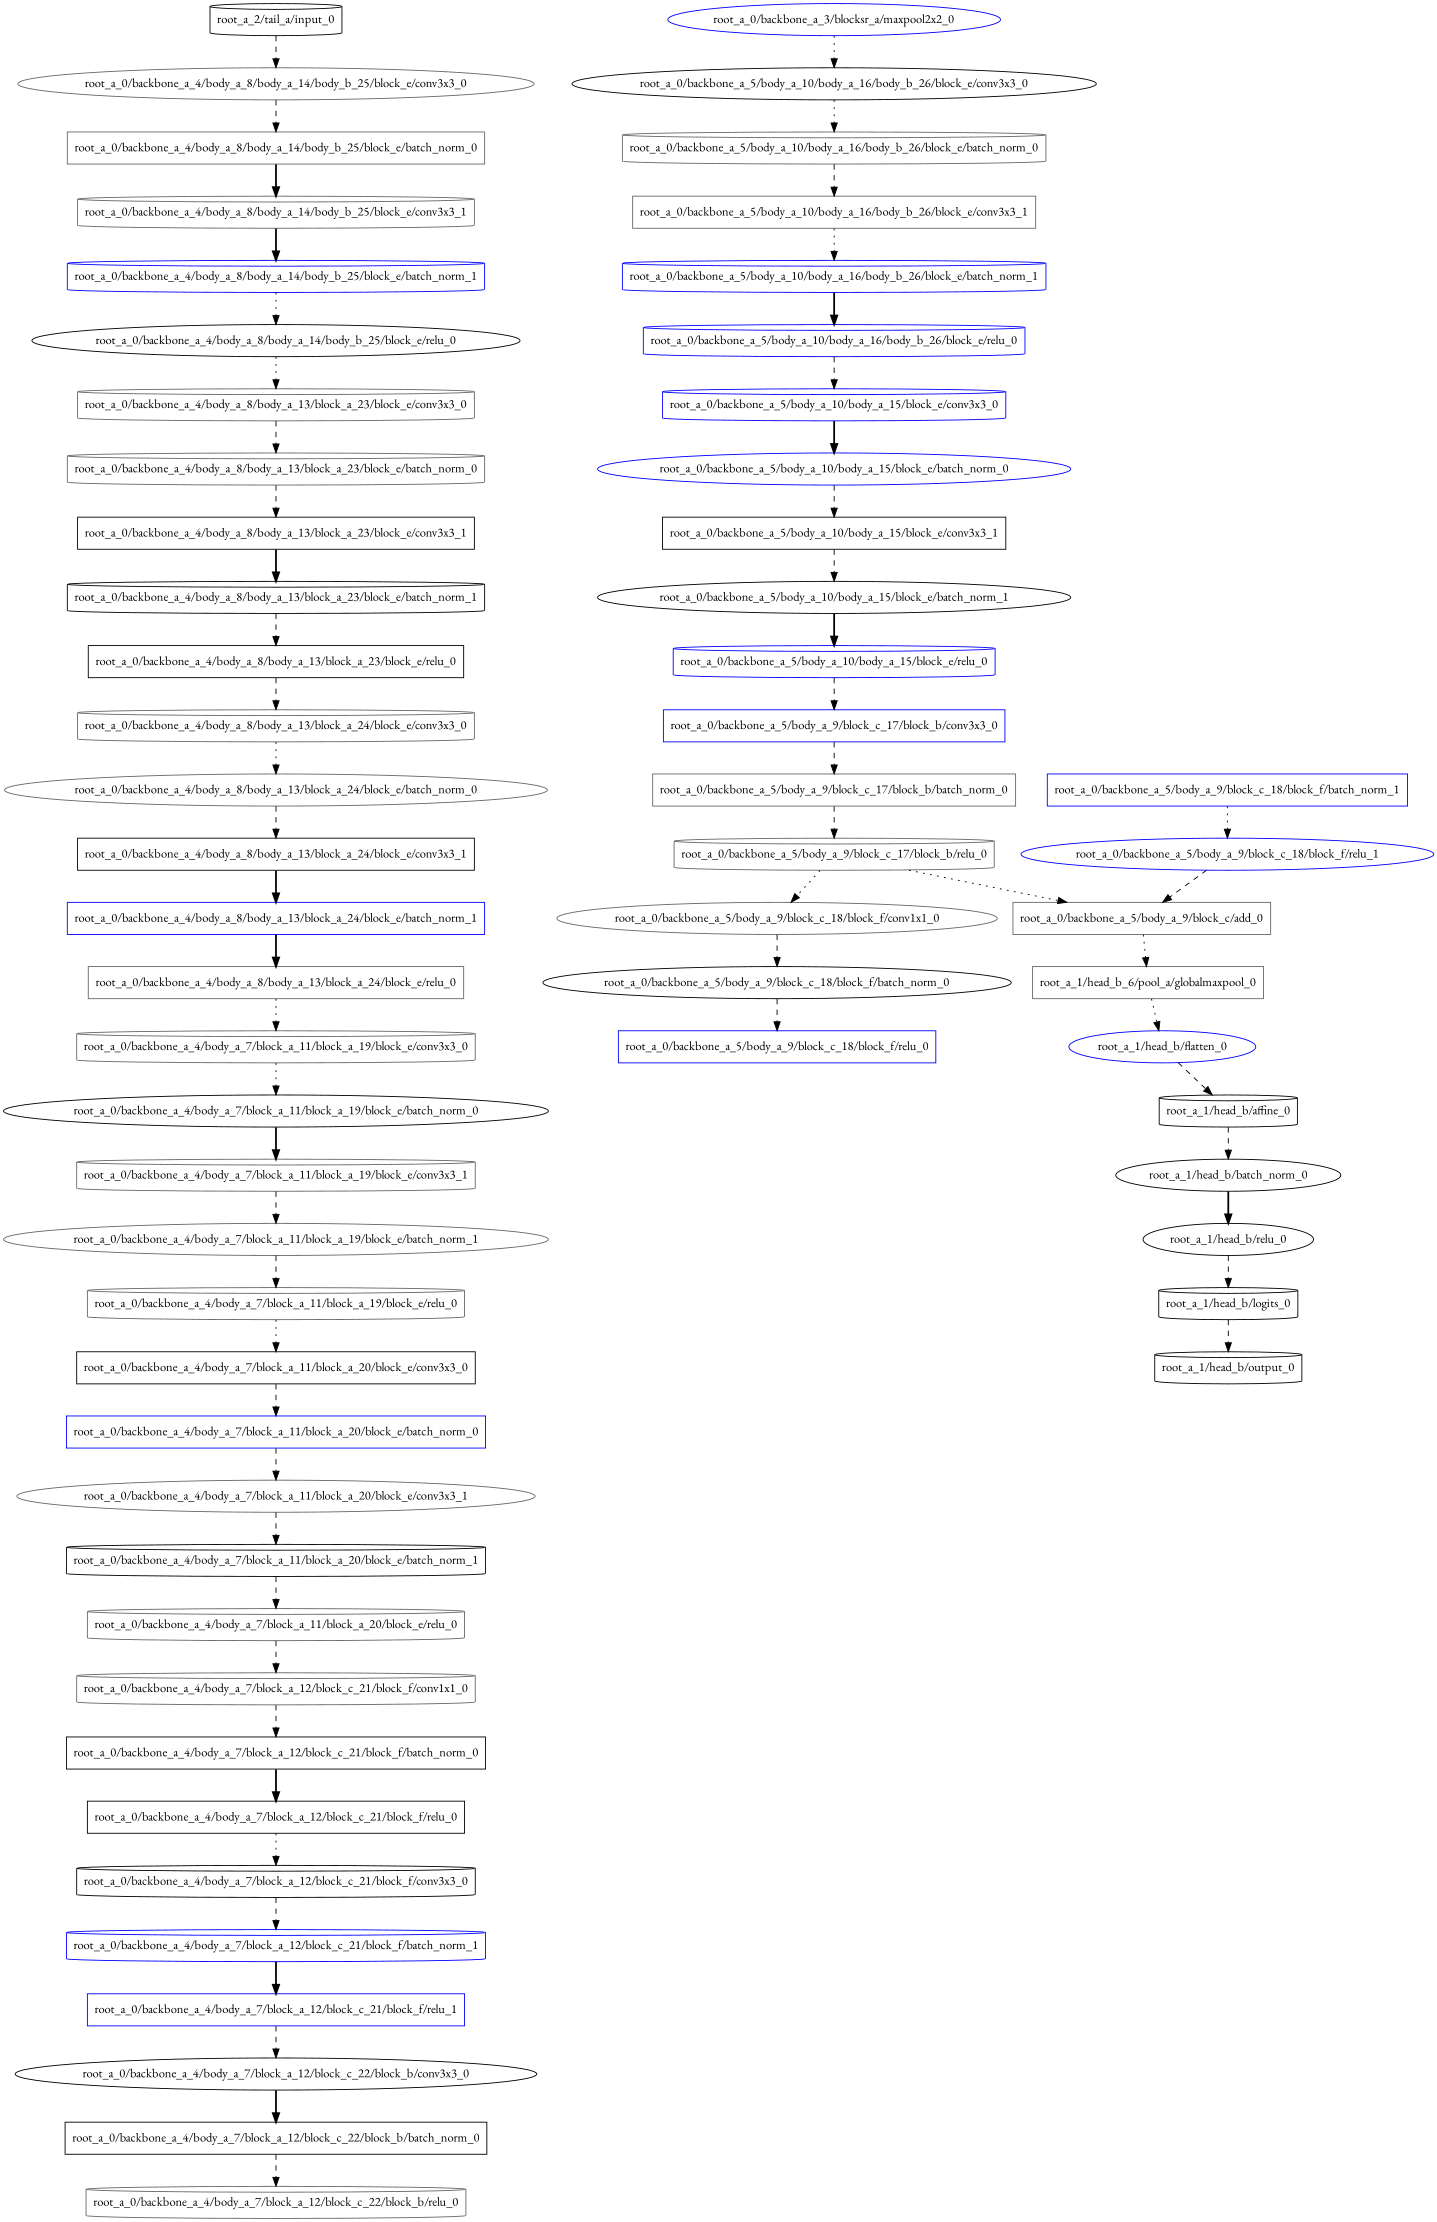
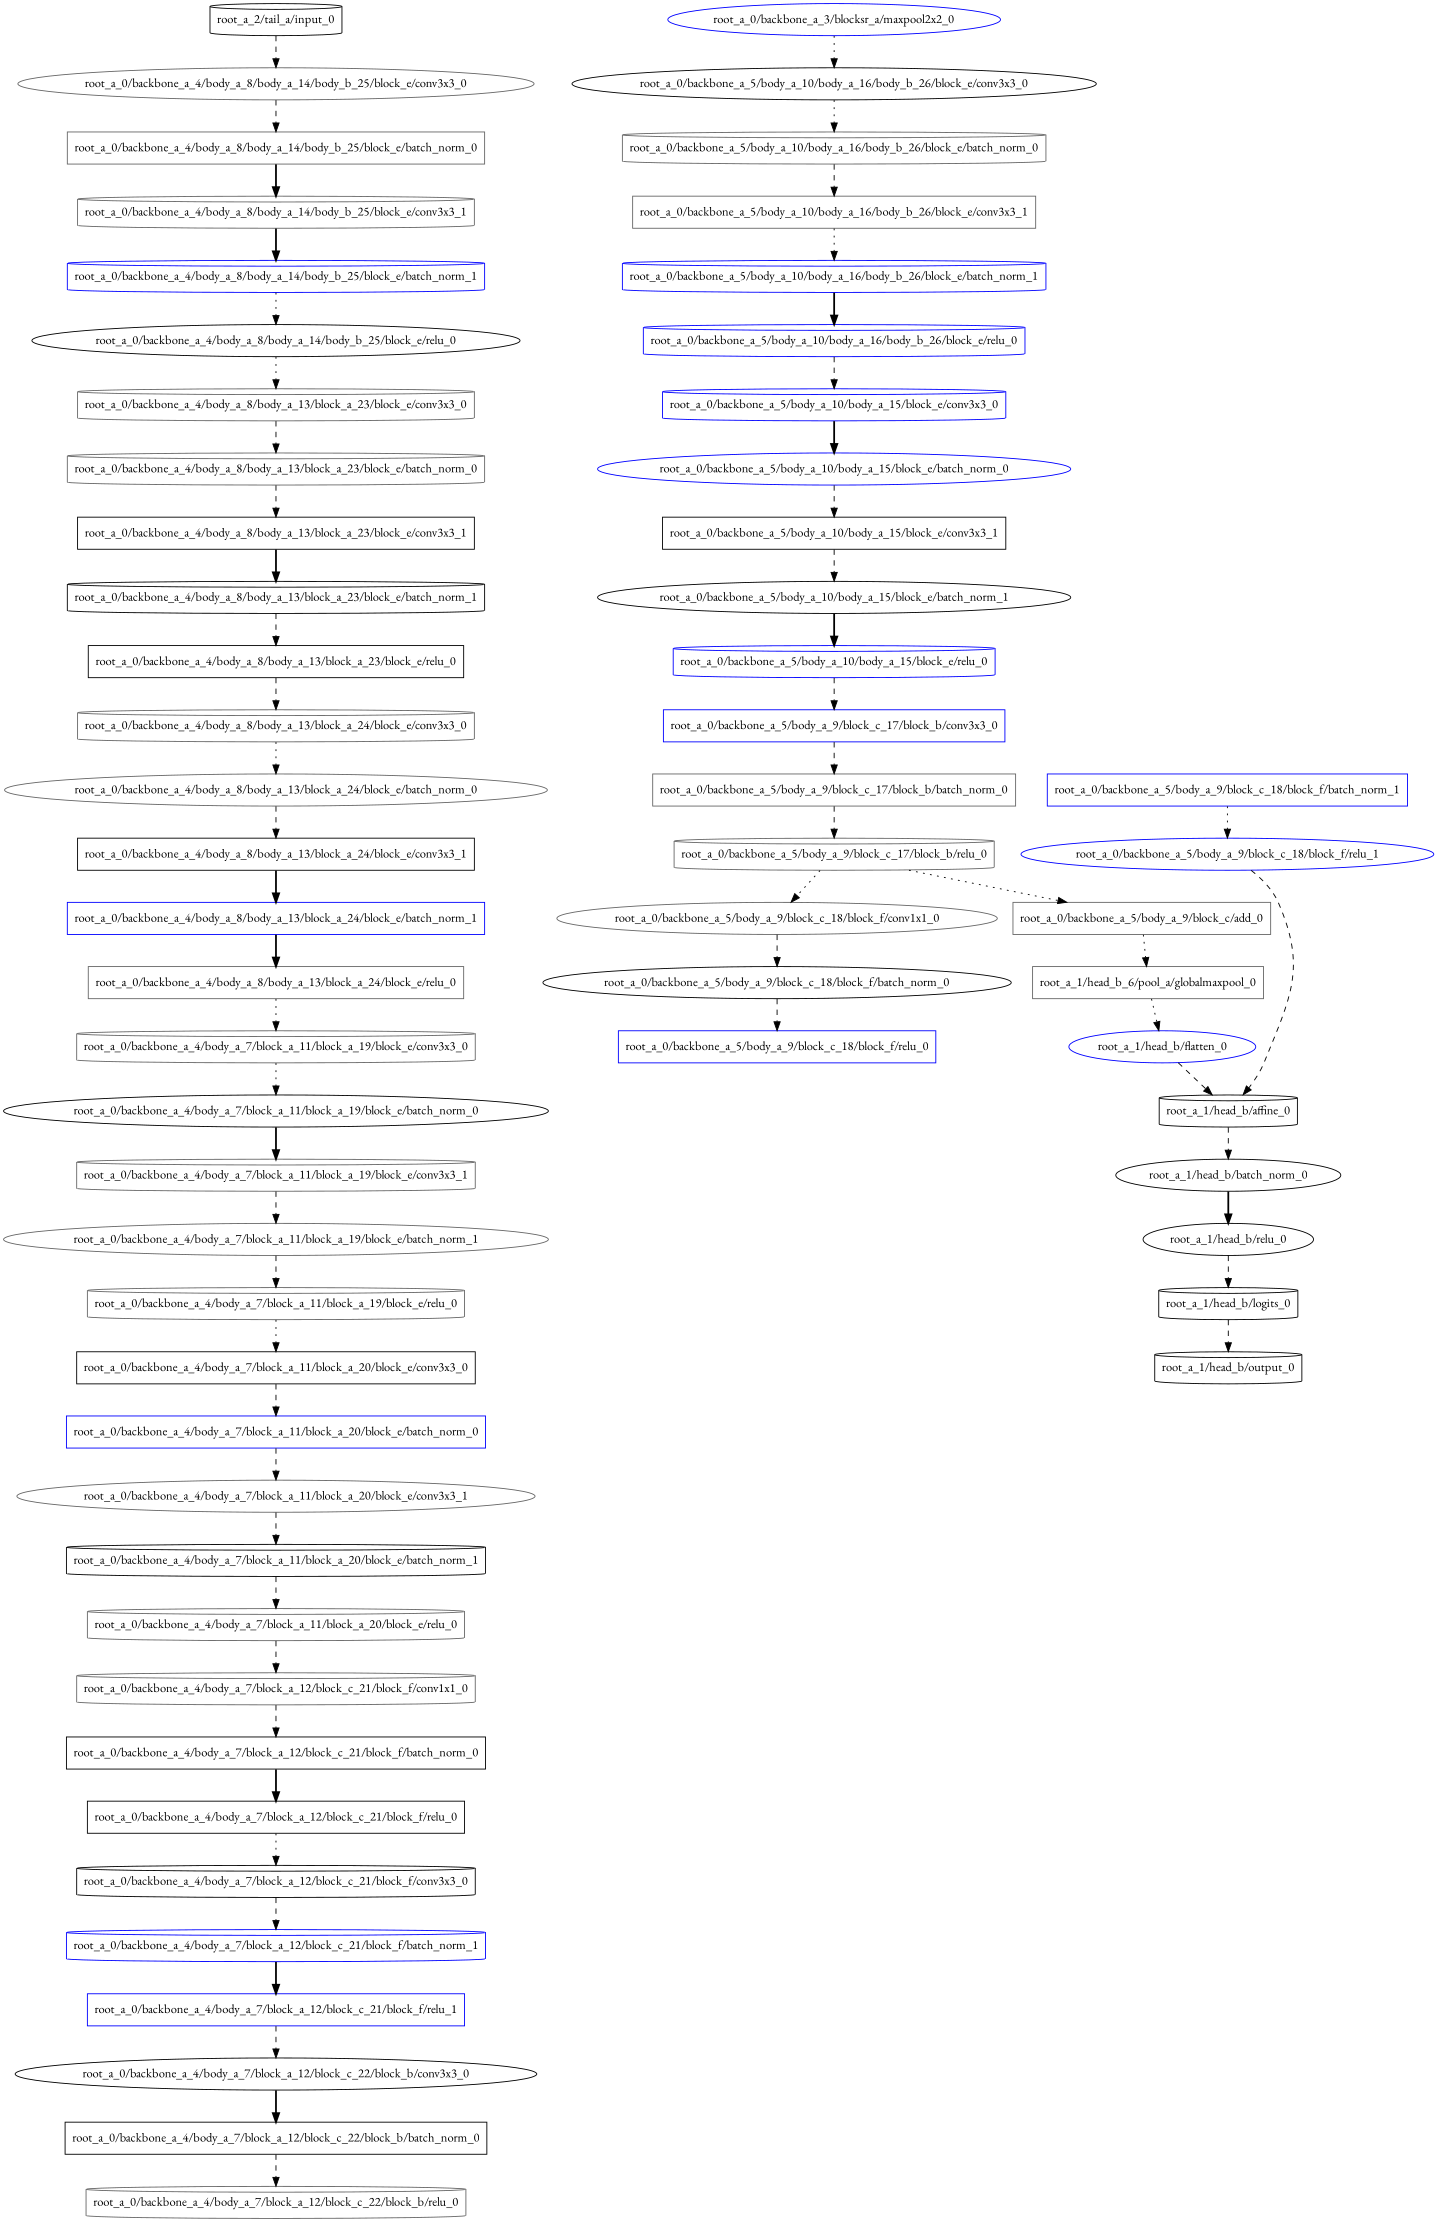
(1188, 884) -> (1292, 977)
